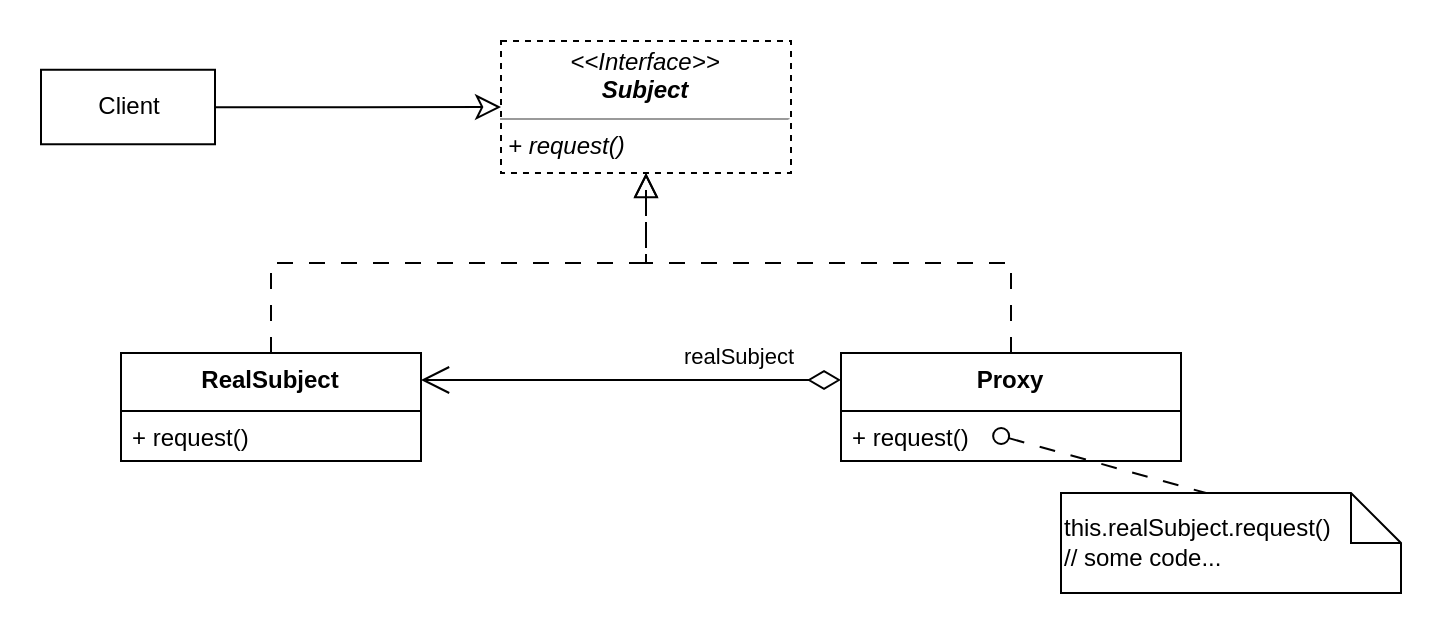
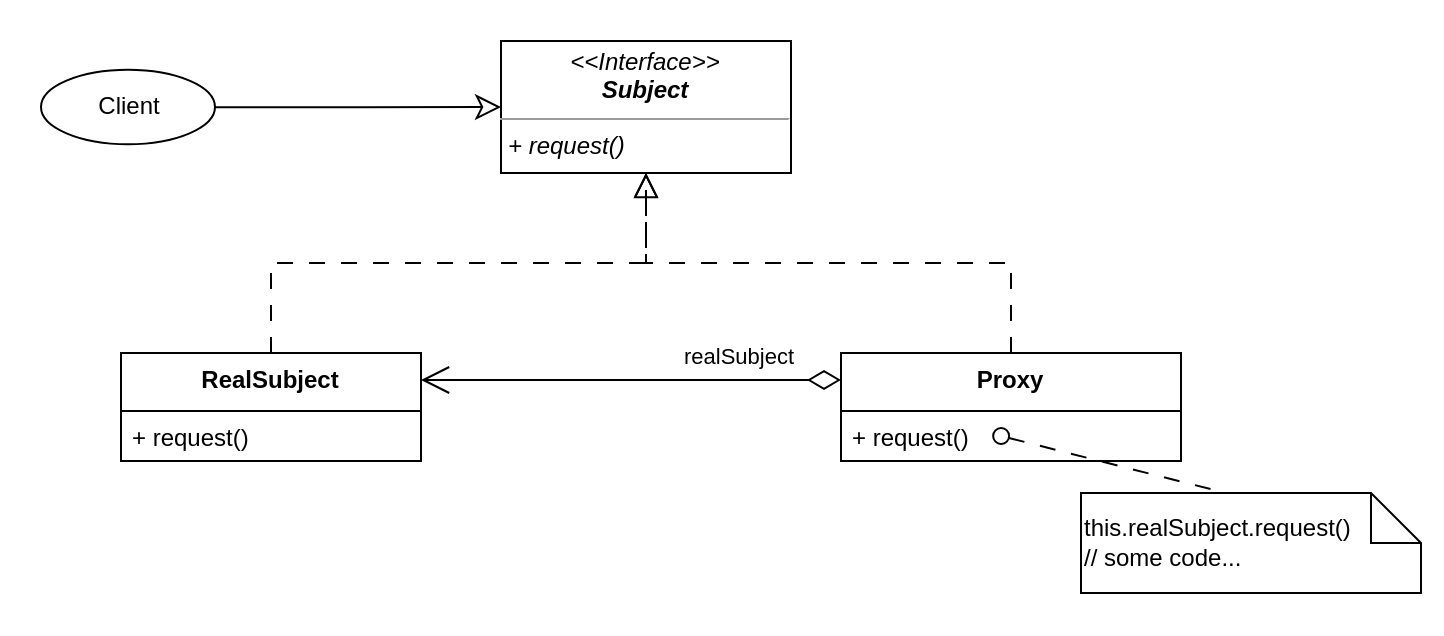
(128, 107) -> (128, 107)
(646, 107) -> (646, 107)
(1231, 543) -> (1251, 543)
